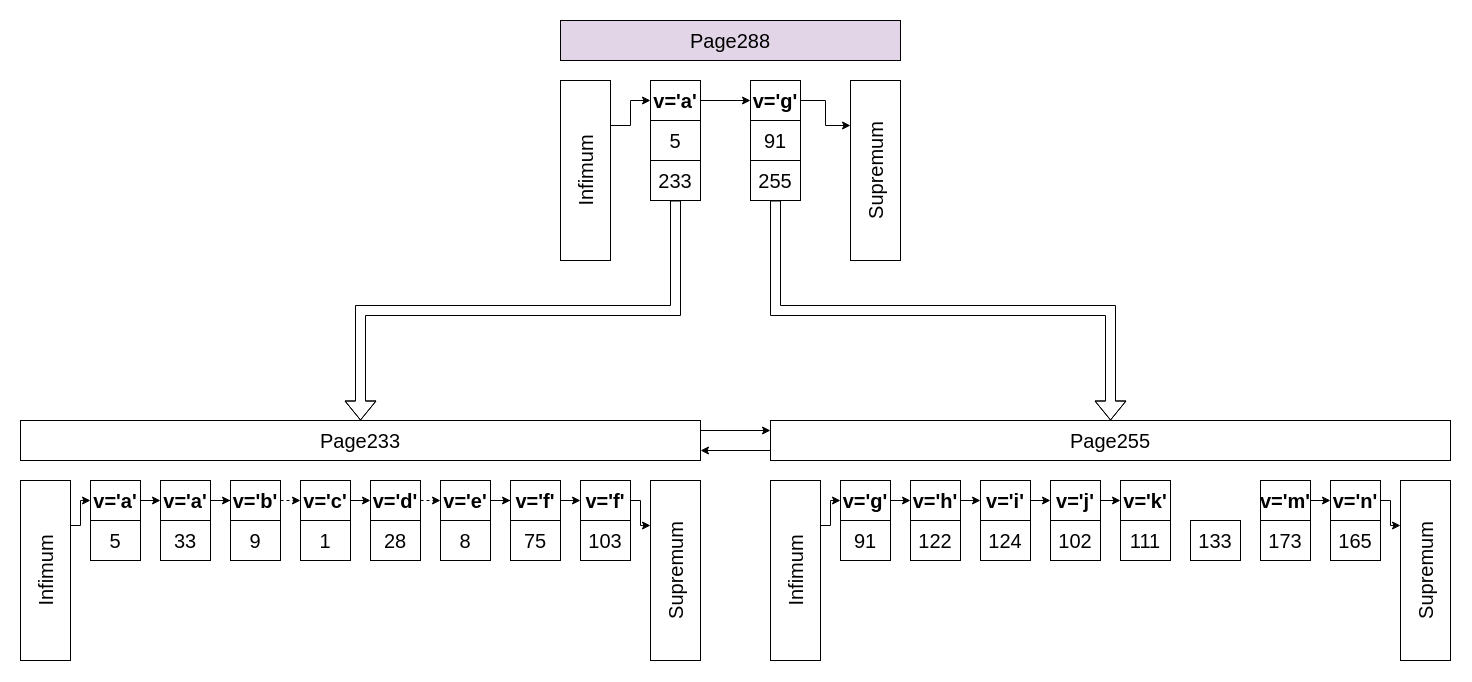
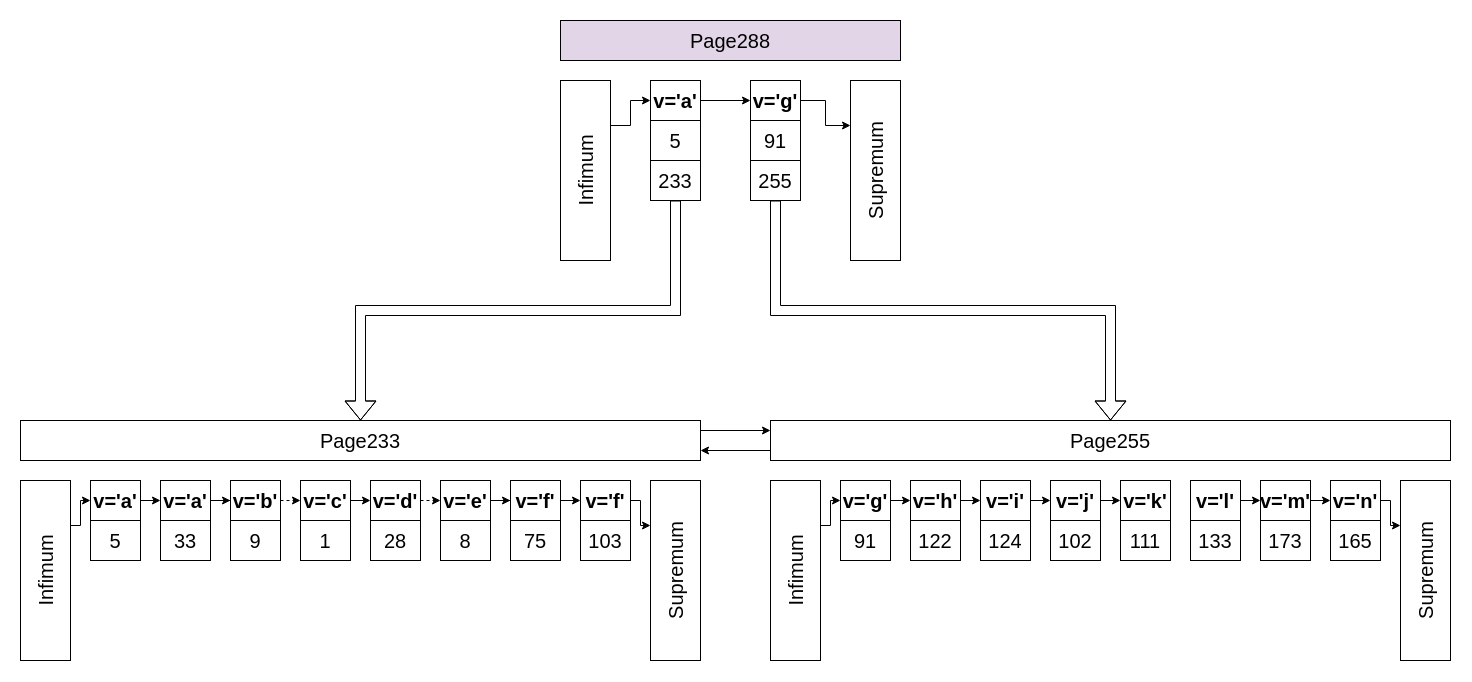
none -> (1216, 501)
none -> (1247, 501)
